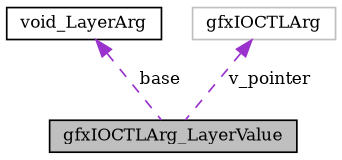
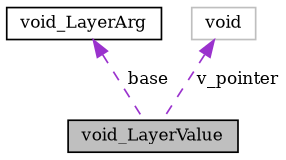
(264, 24) -> (224, 24)
(173, 136) -> (153, 136)
